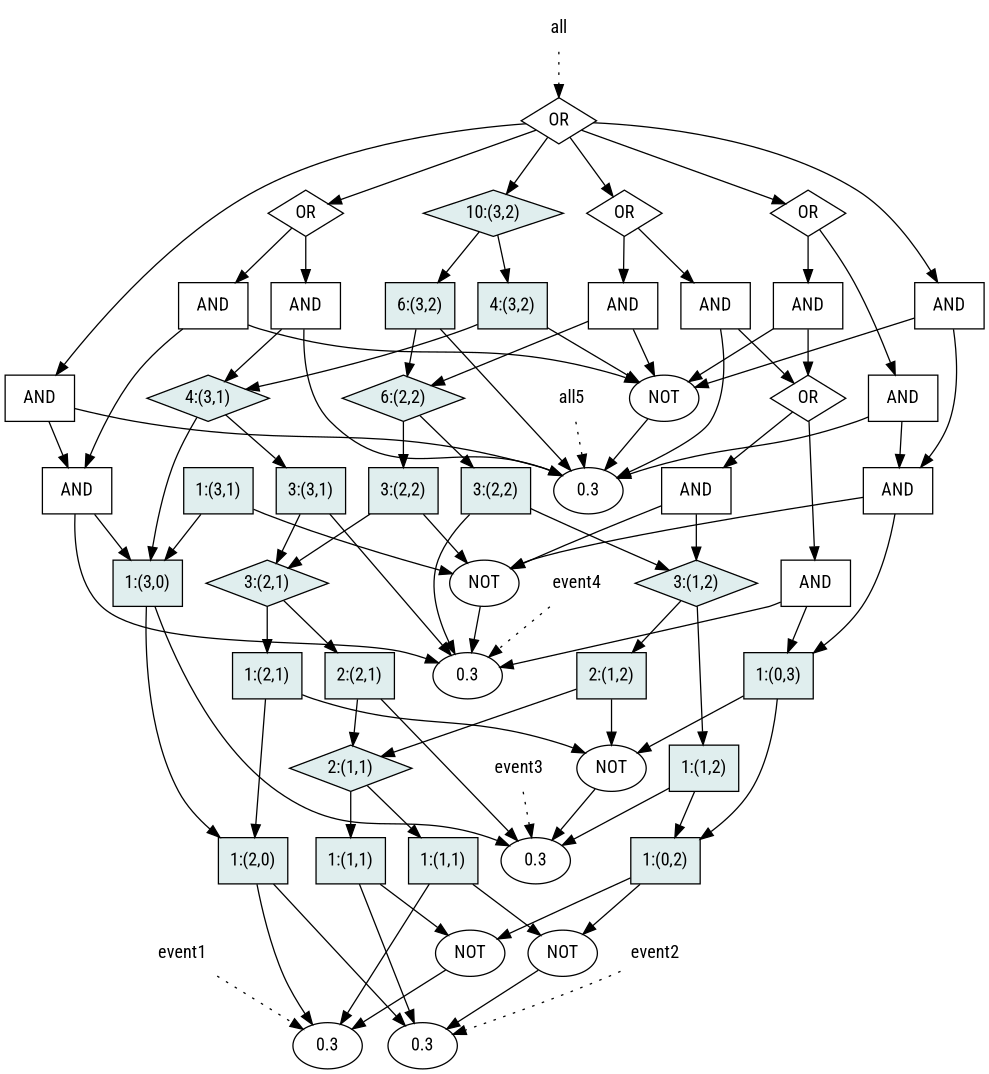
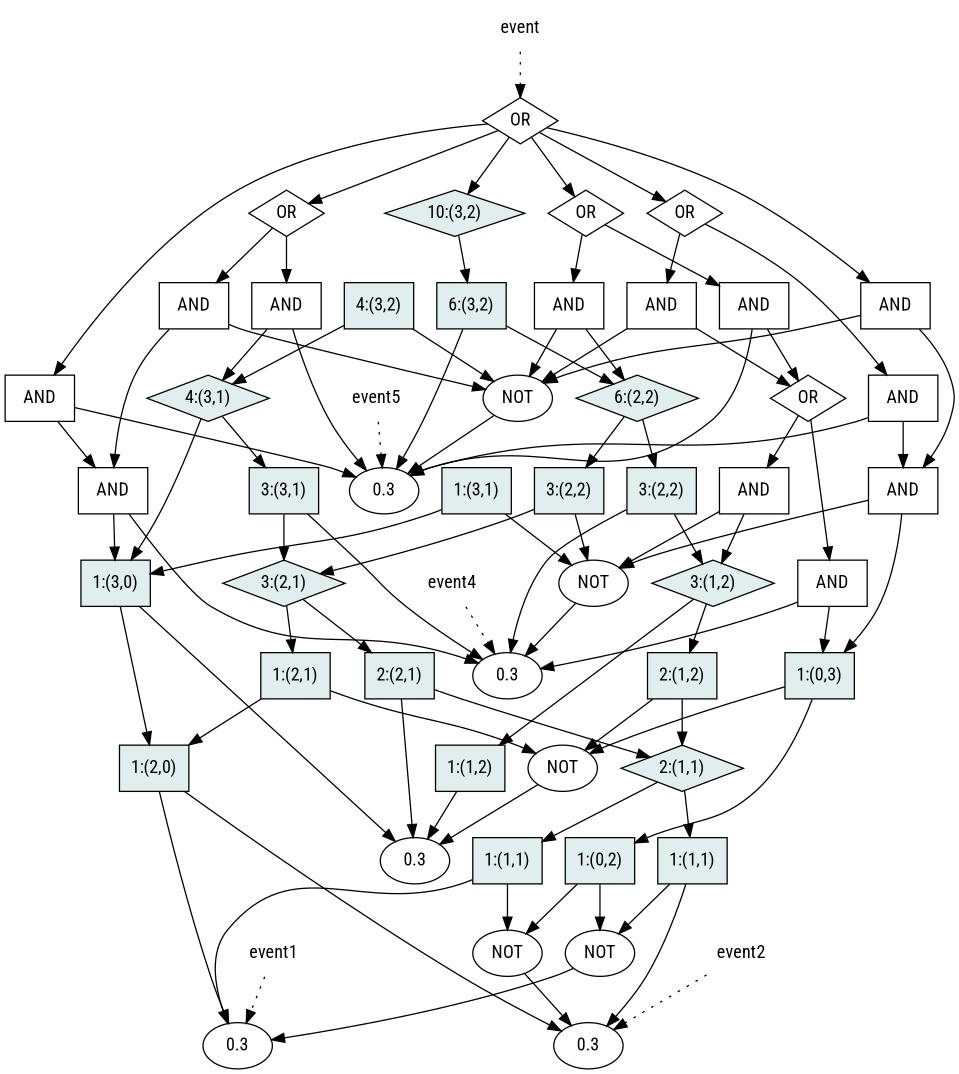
(559, 28) -> (520, 28)
(501, 252) -> none
(572, 398) -> (376, 398)
(519, 768) -> none
(687, 809) -> none
